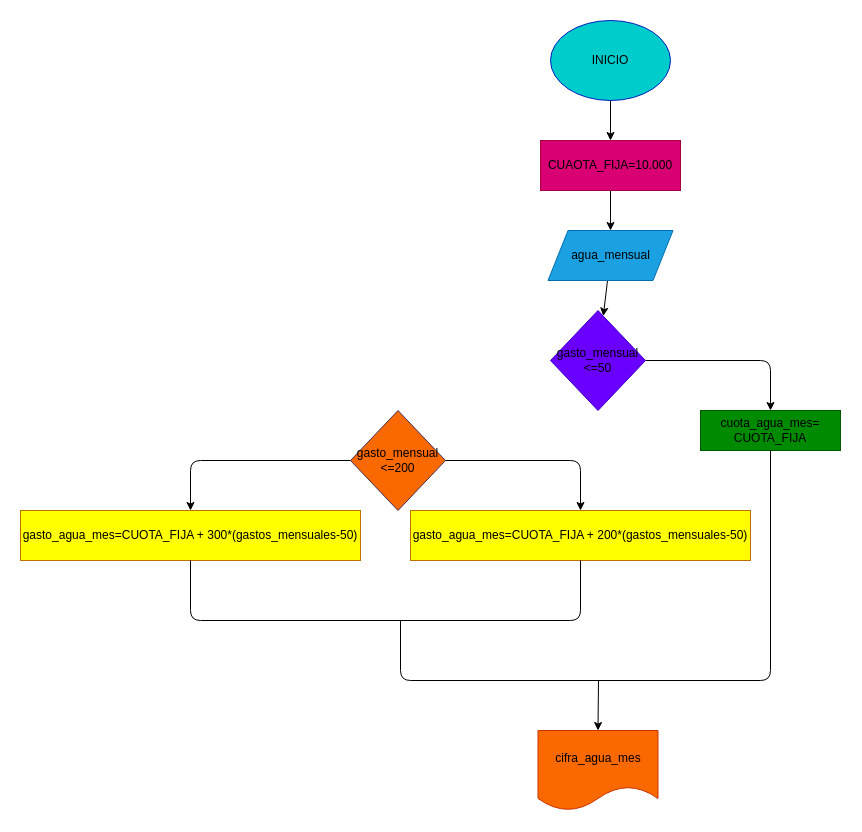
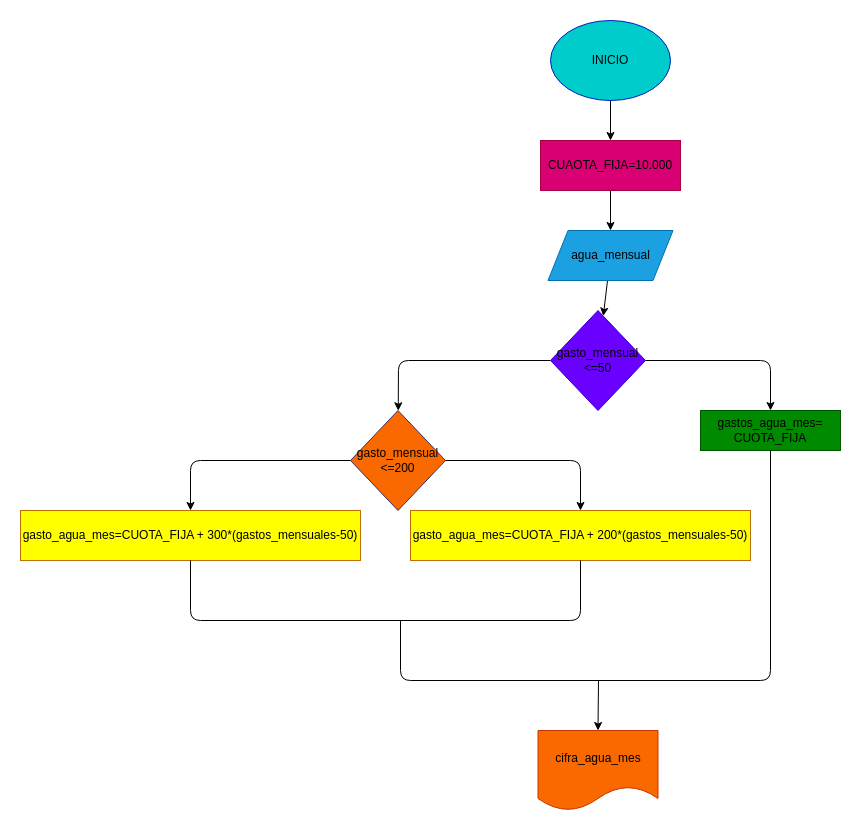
none -> (459, 361)
(771, 431) -> (771, 431)
